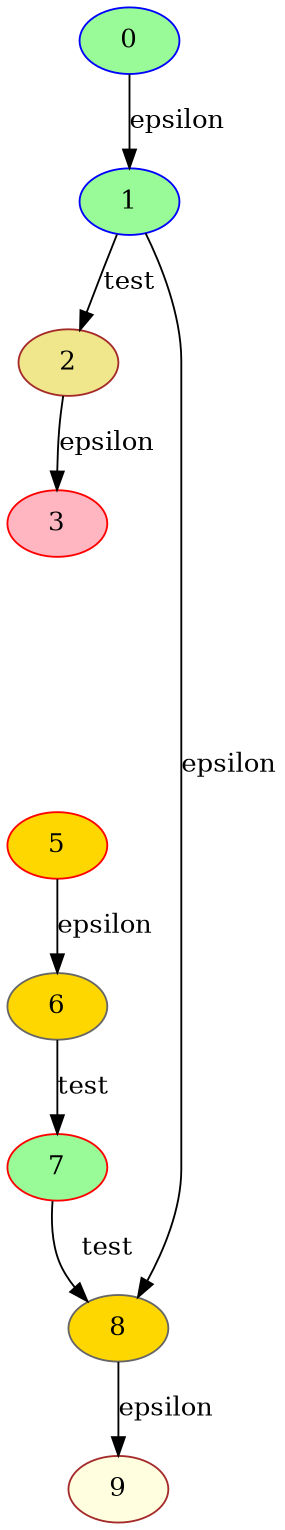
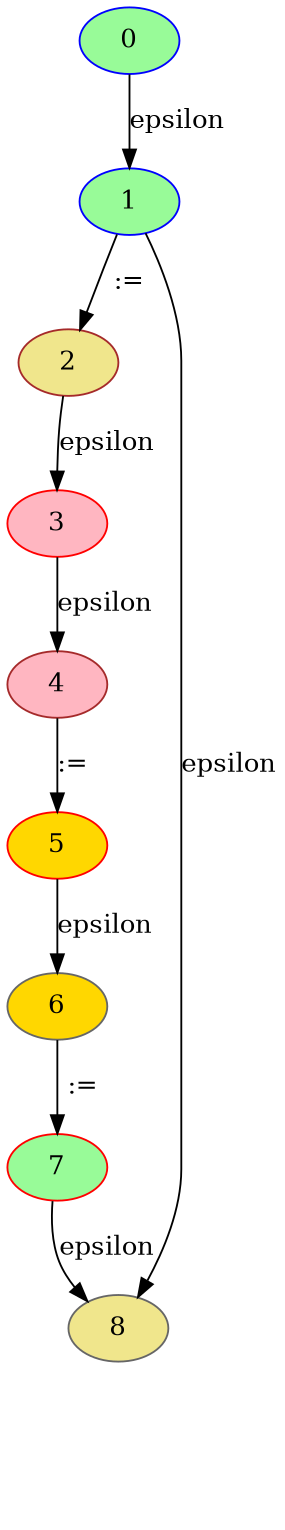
(130, 282) -> (130, 282)
none -> (57, 684)
(83, 1087) -> (83, 1087)
(107, 1248) -> (107, 1248)
(118, 1328) -> (118, 1328)
(118, 1489) -> none
